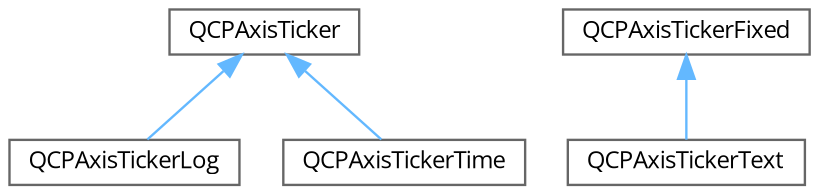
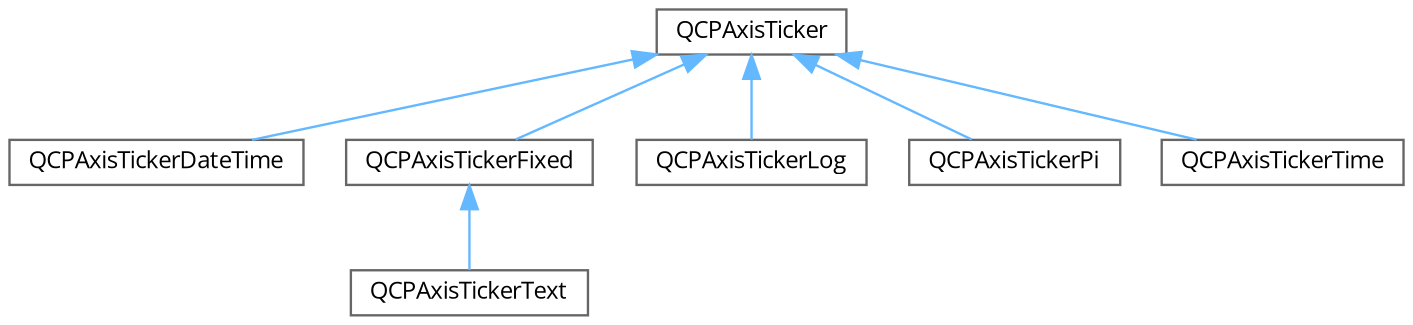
none -> (600, 102)
none -> (156, 162)
none -> (1015, 162)
